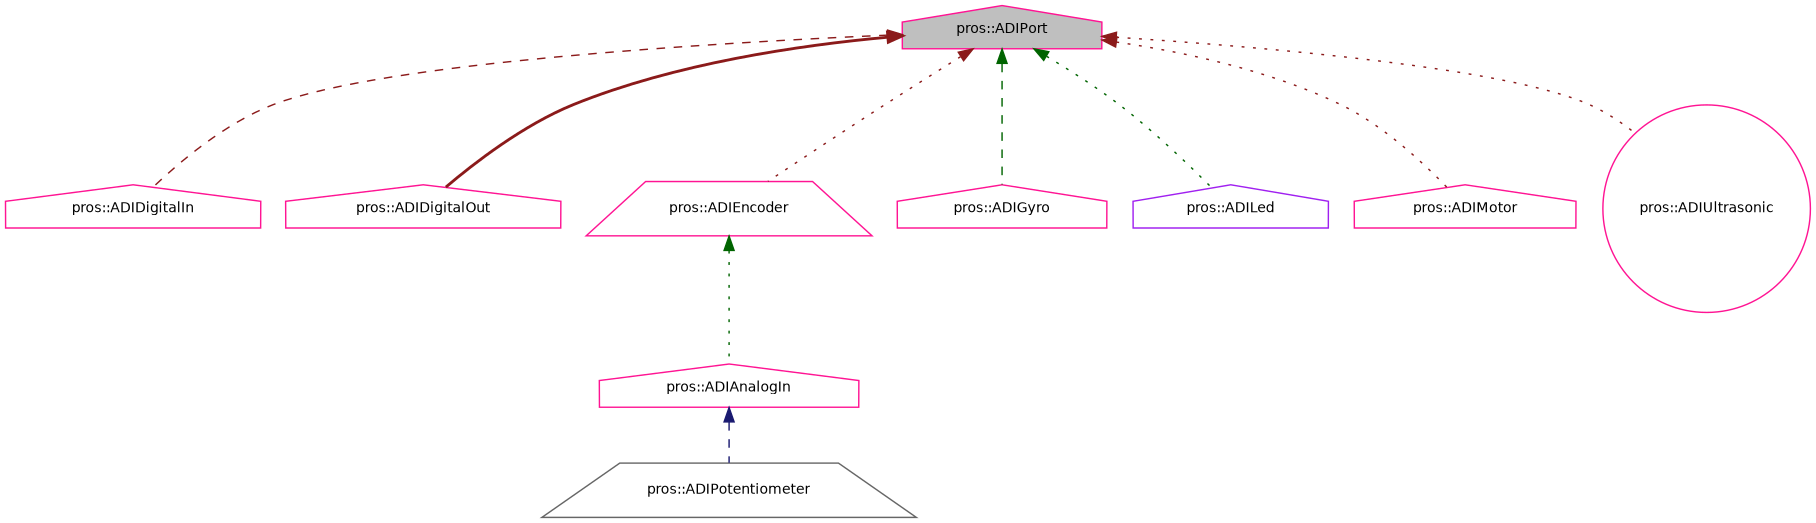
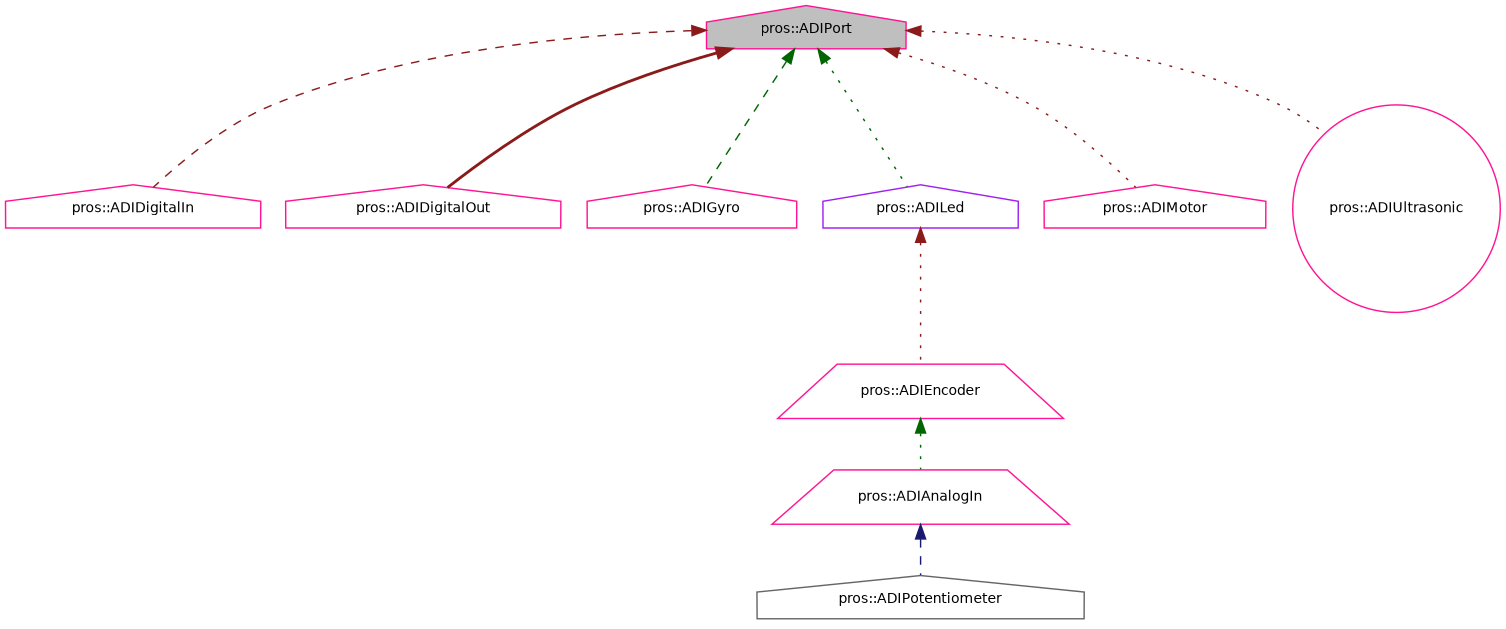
(864, 118) -> (921, 303)
(729, 388) -> (921, 497)
(729, 490) -> (921, 599)
